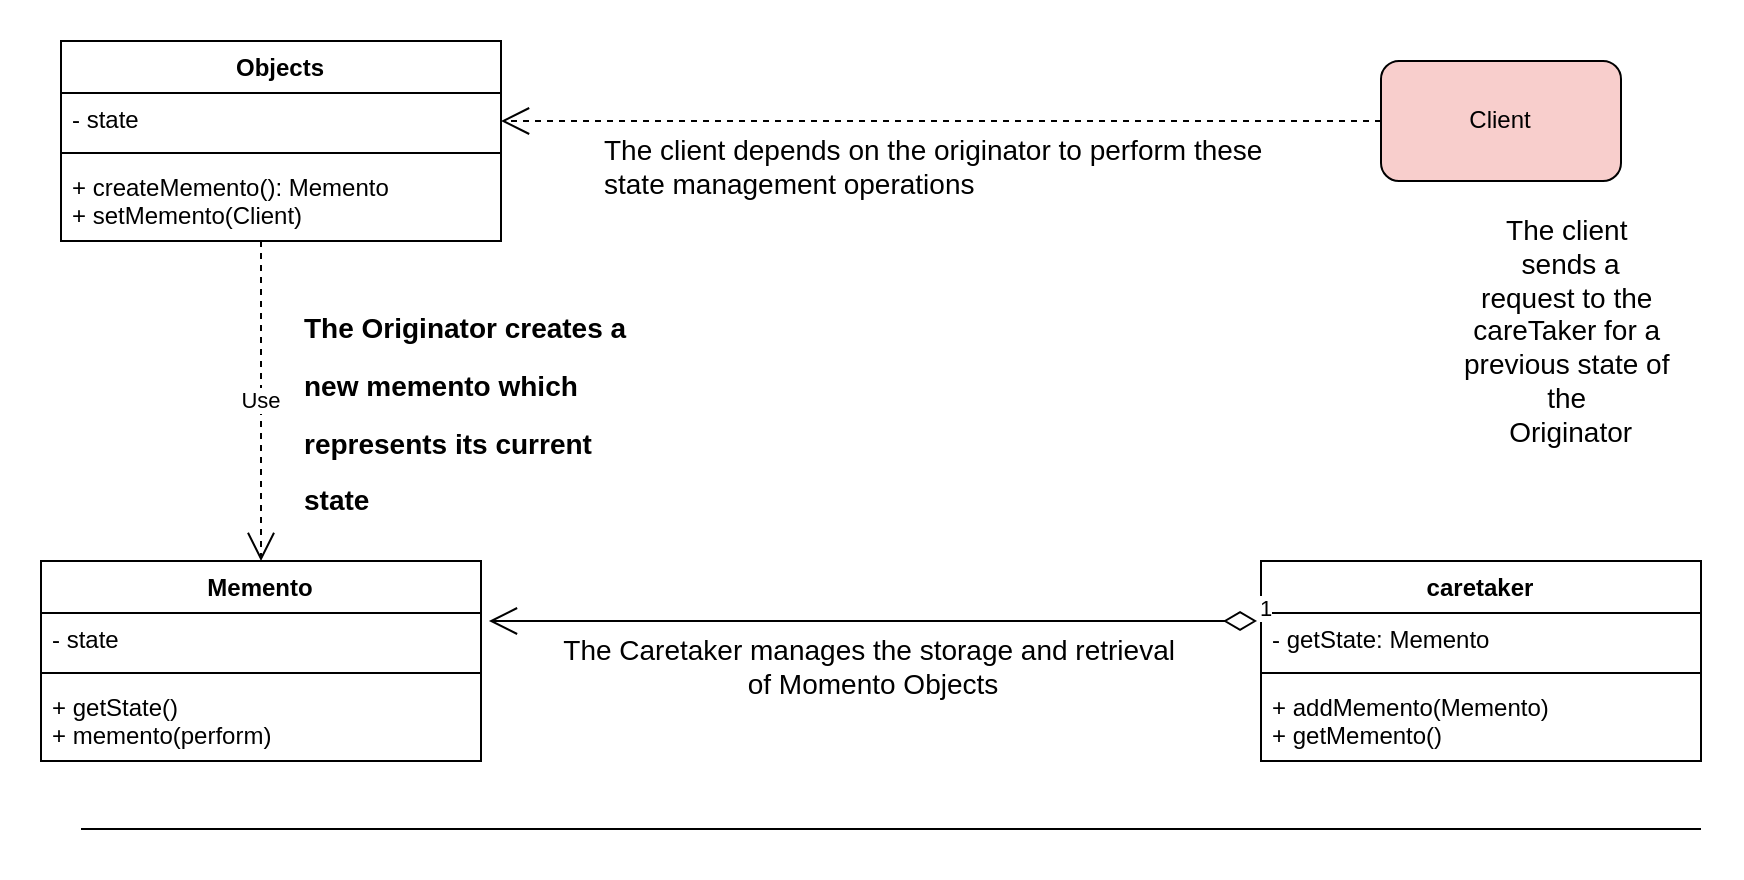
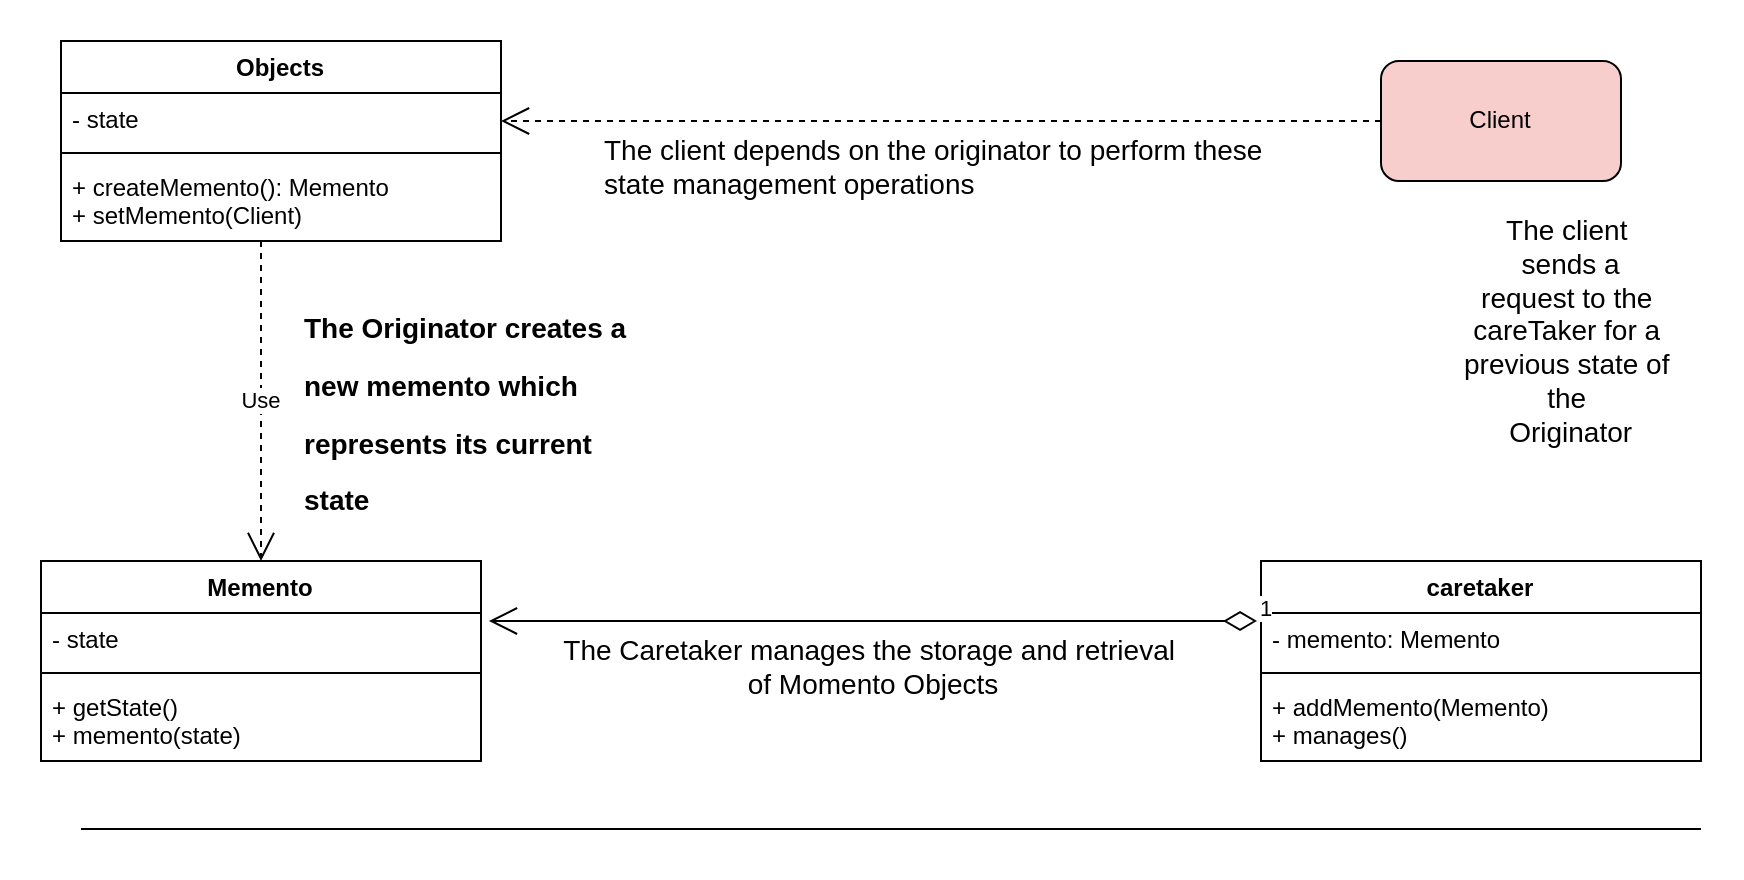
(1391, 641) -> (1385, 641)
(171, 724) -> (157, 724)
(1411, 724) -> (1411, 724)
